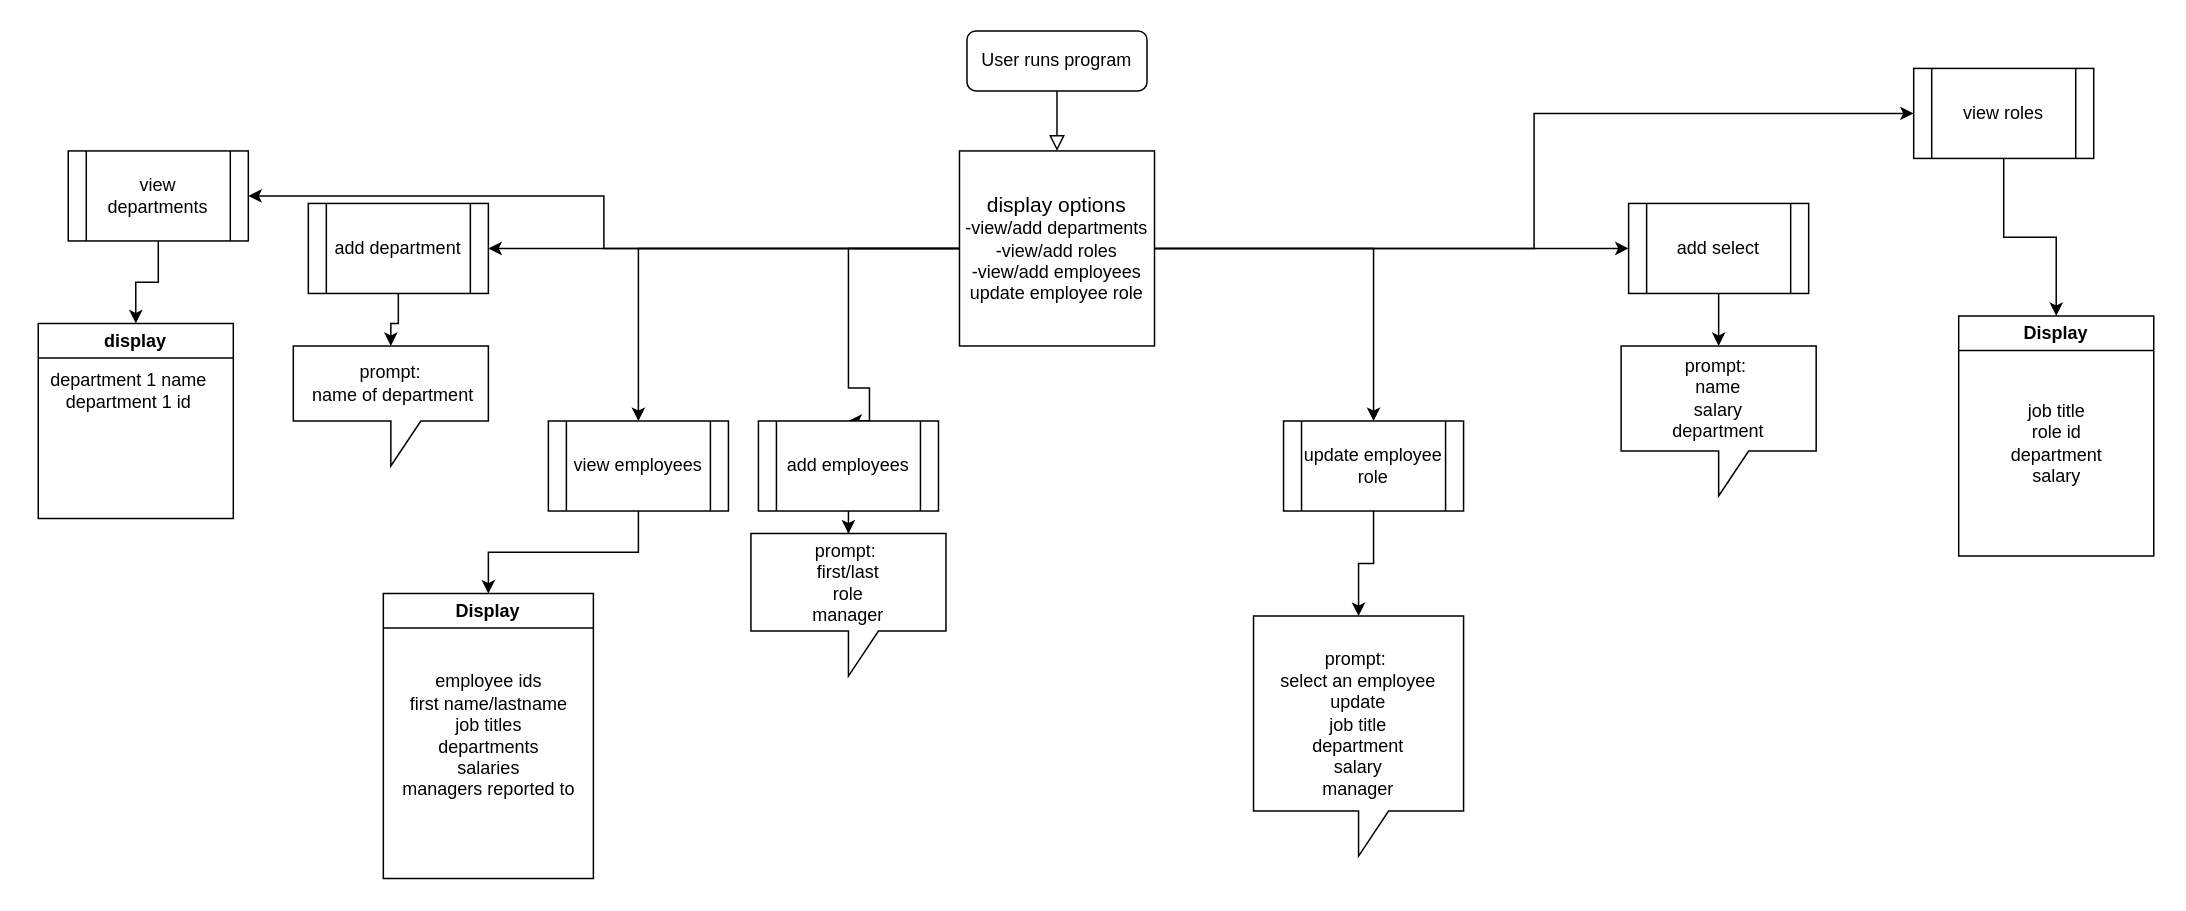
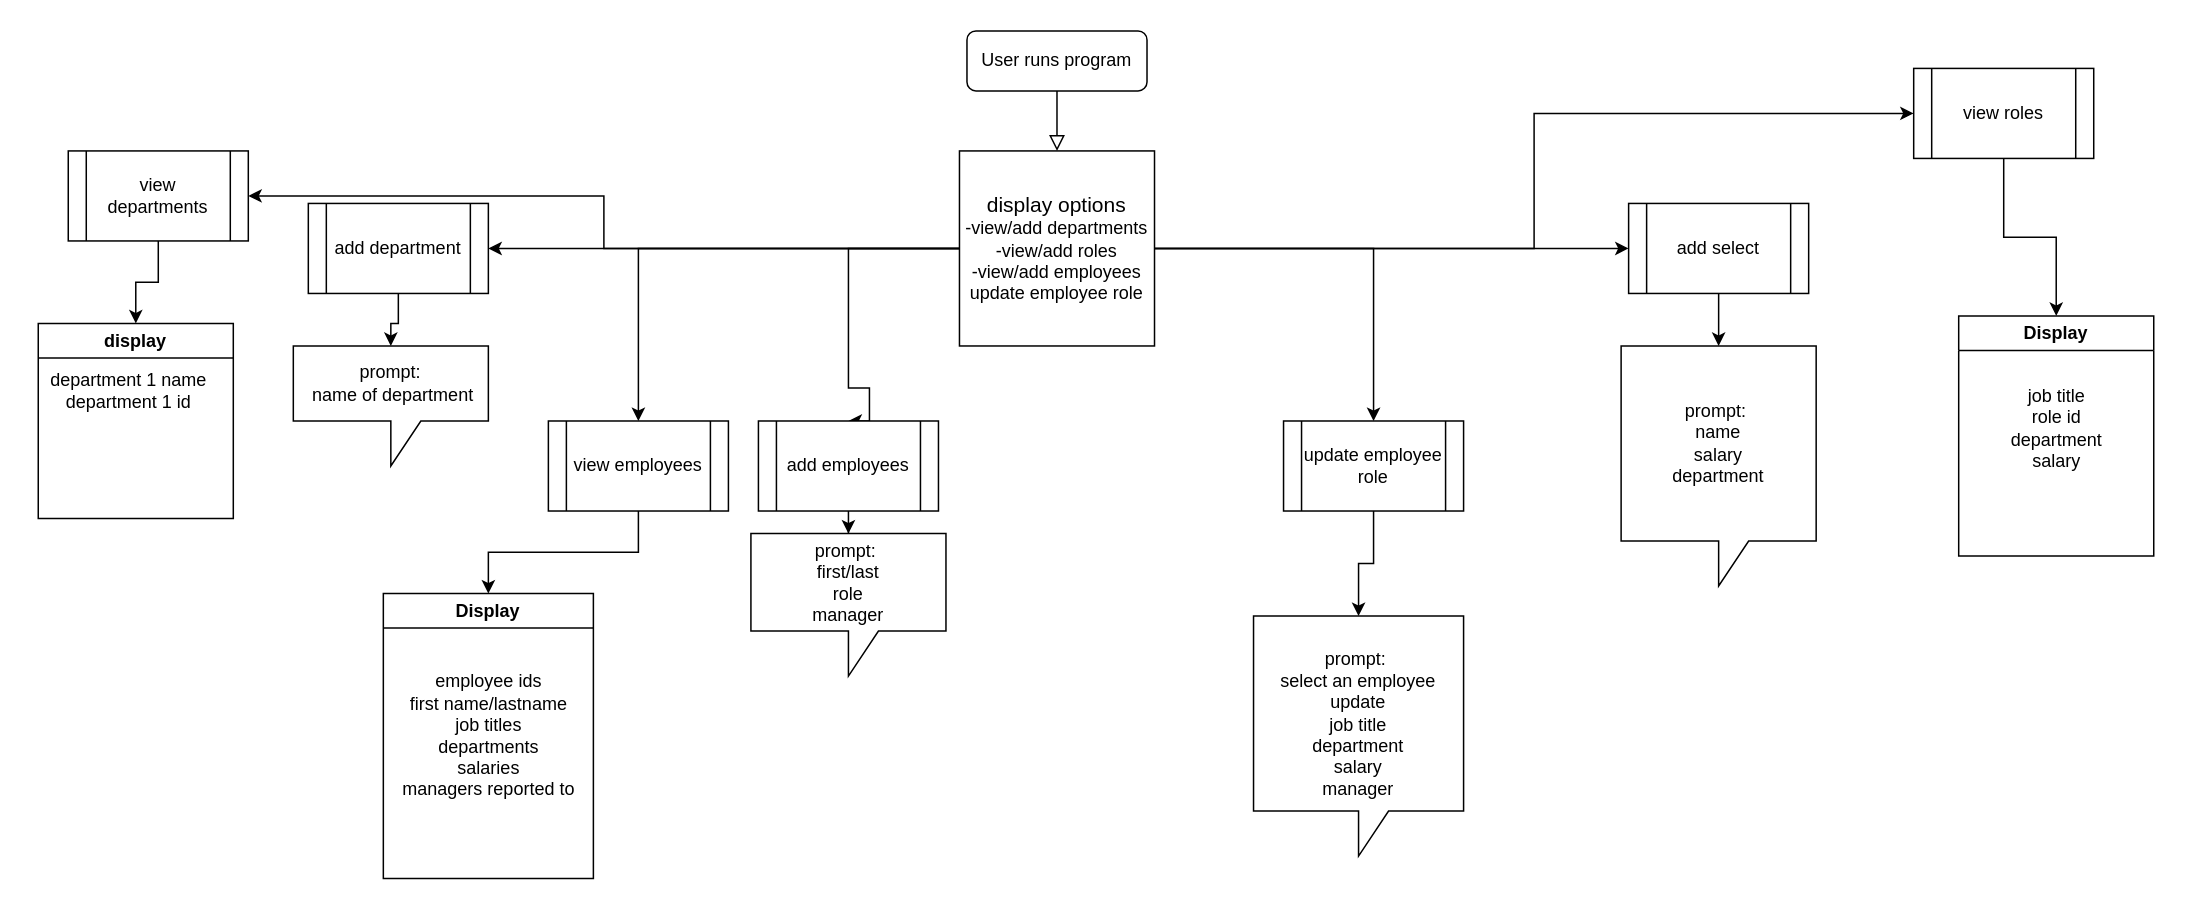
(1718, 421) -> (1718, 466)
(2056, 443) -> (2056, 428)
